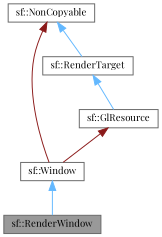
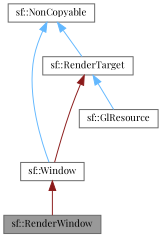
(33, 97) -> (33, 97)
(82, 148) -> (66, 123)
(52, 203) -> (52, 203)
